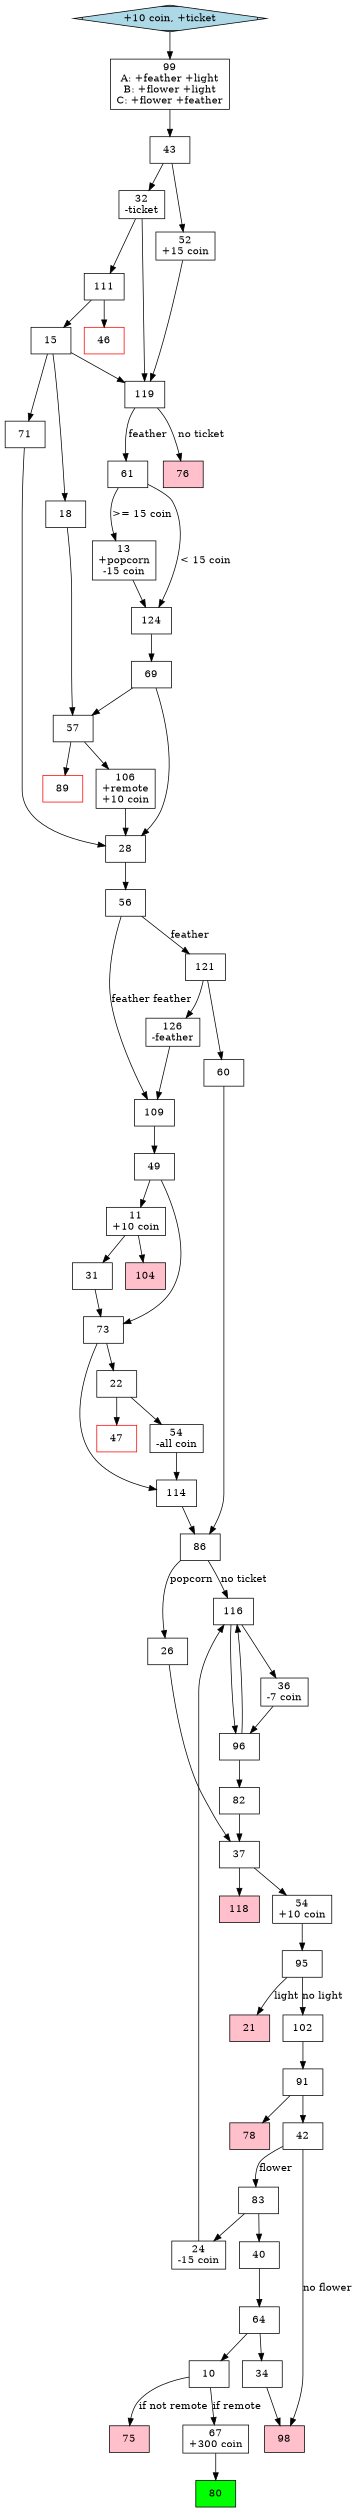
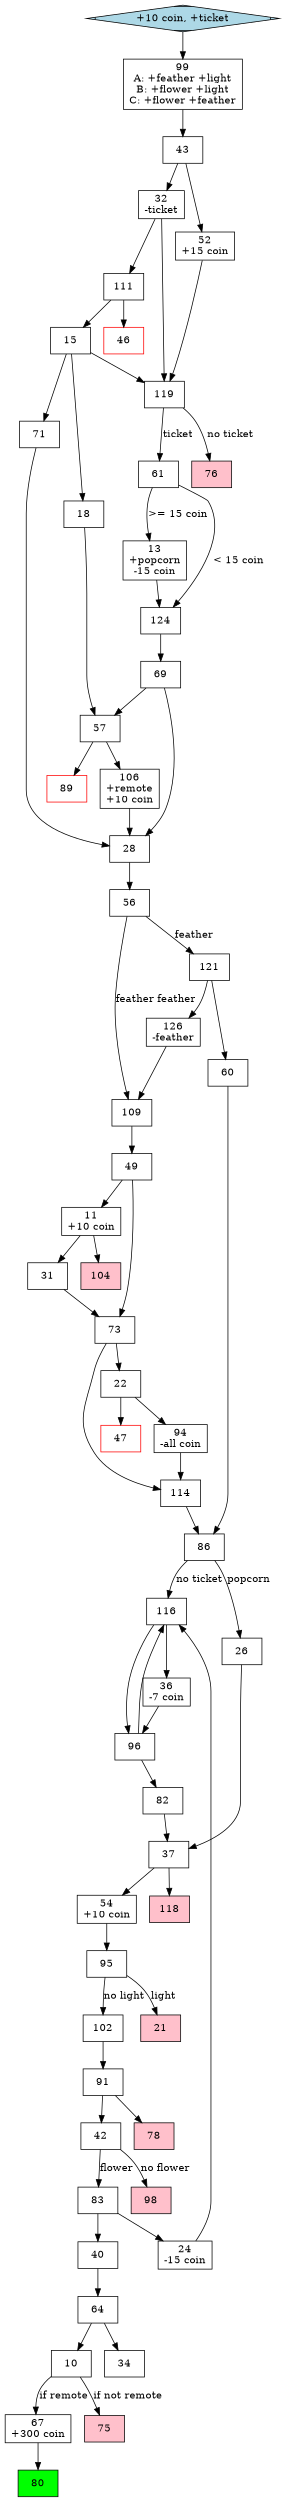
(148, 434) -> (178, 434)
(177, 1439) -> (181, 1439)
(272, 2403) -> none
